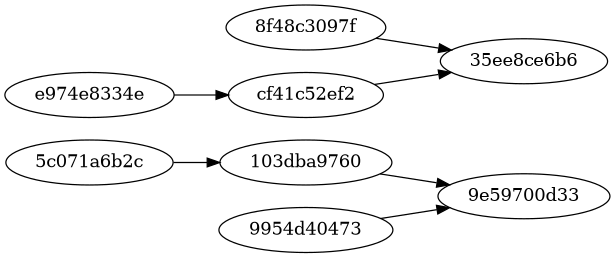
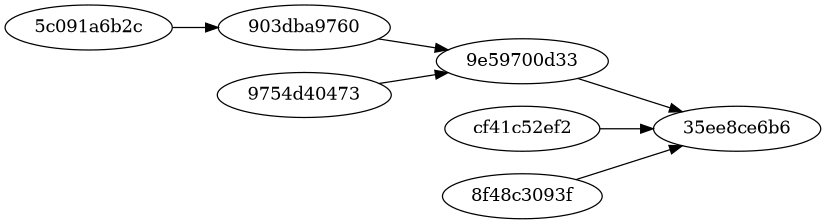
(306, 28) -> (522, 196)
none -> (624, 93)
(89, 95) -> none
(89, 162) -> (89, 28)
(306, 162) -> (304, 28)
(306, 230) -> (304, 95)
